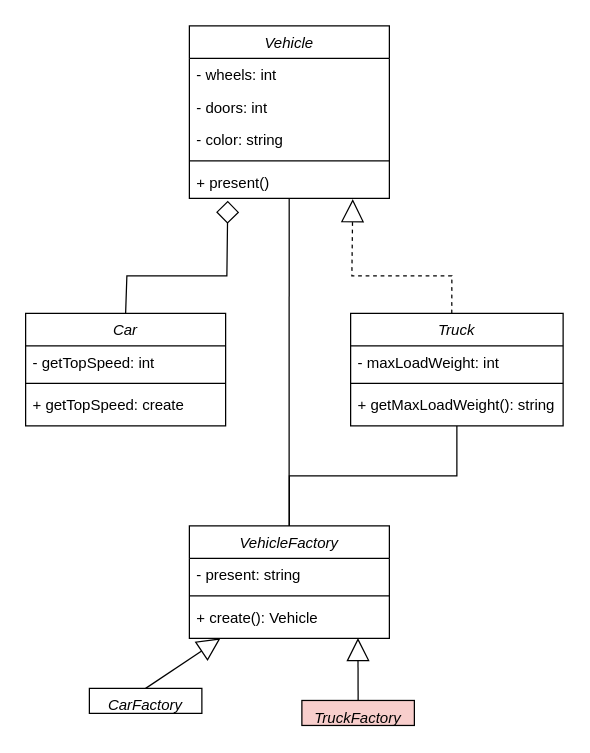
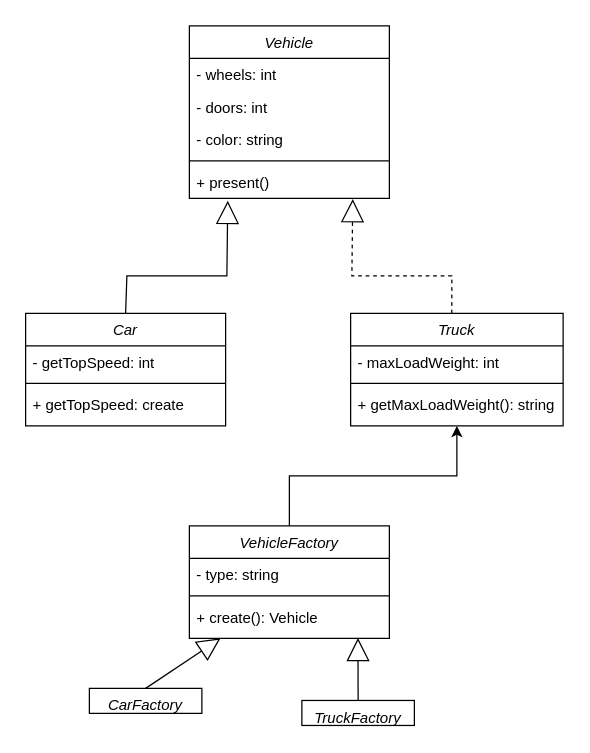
(228, 224) -> (227, 224)
(289, 337) -> none
(457, 433) -> (457, 436)
(260, 575) -> (247, 575)
(358, 713) -> (358, 713)
